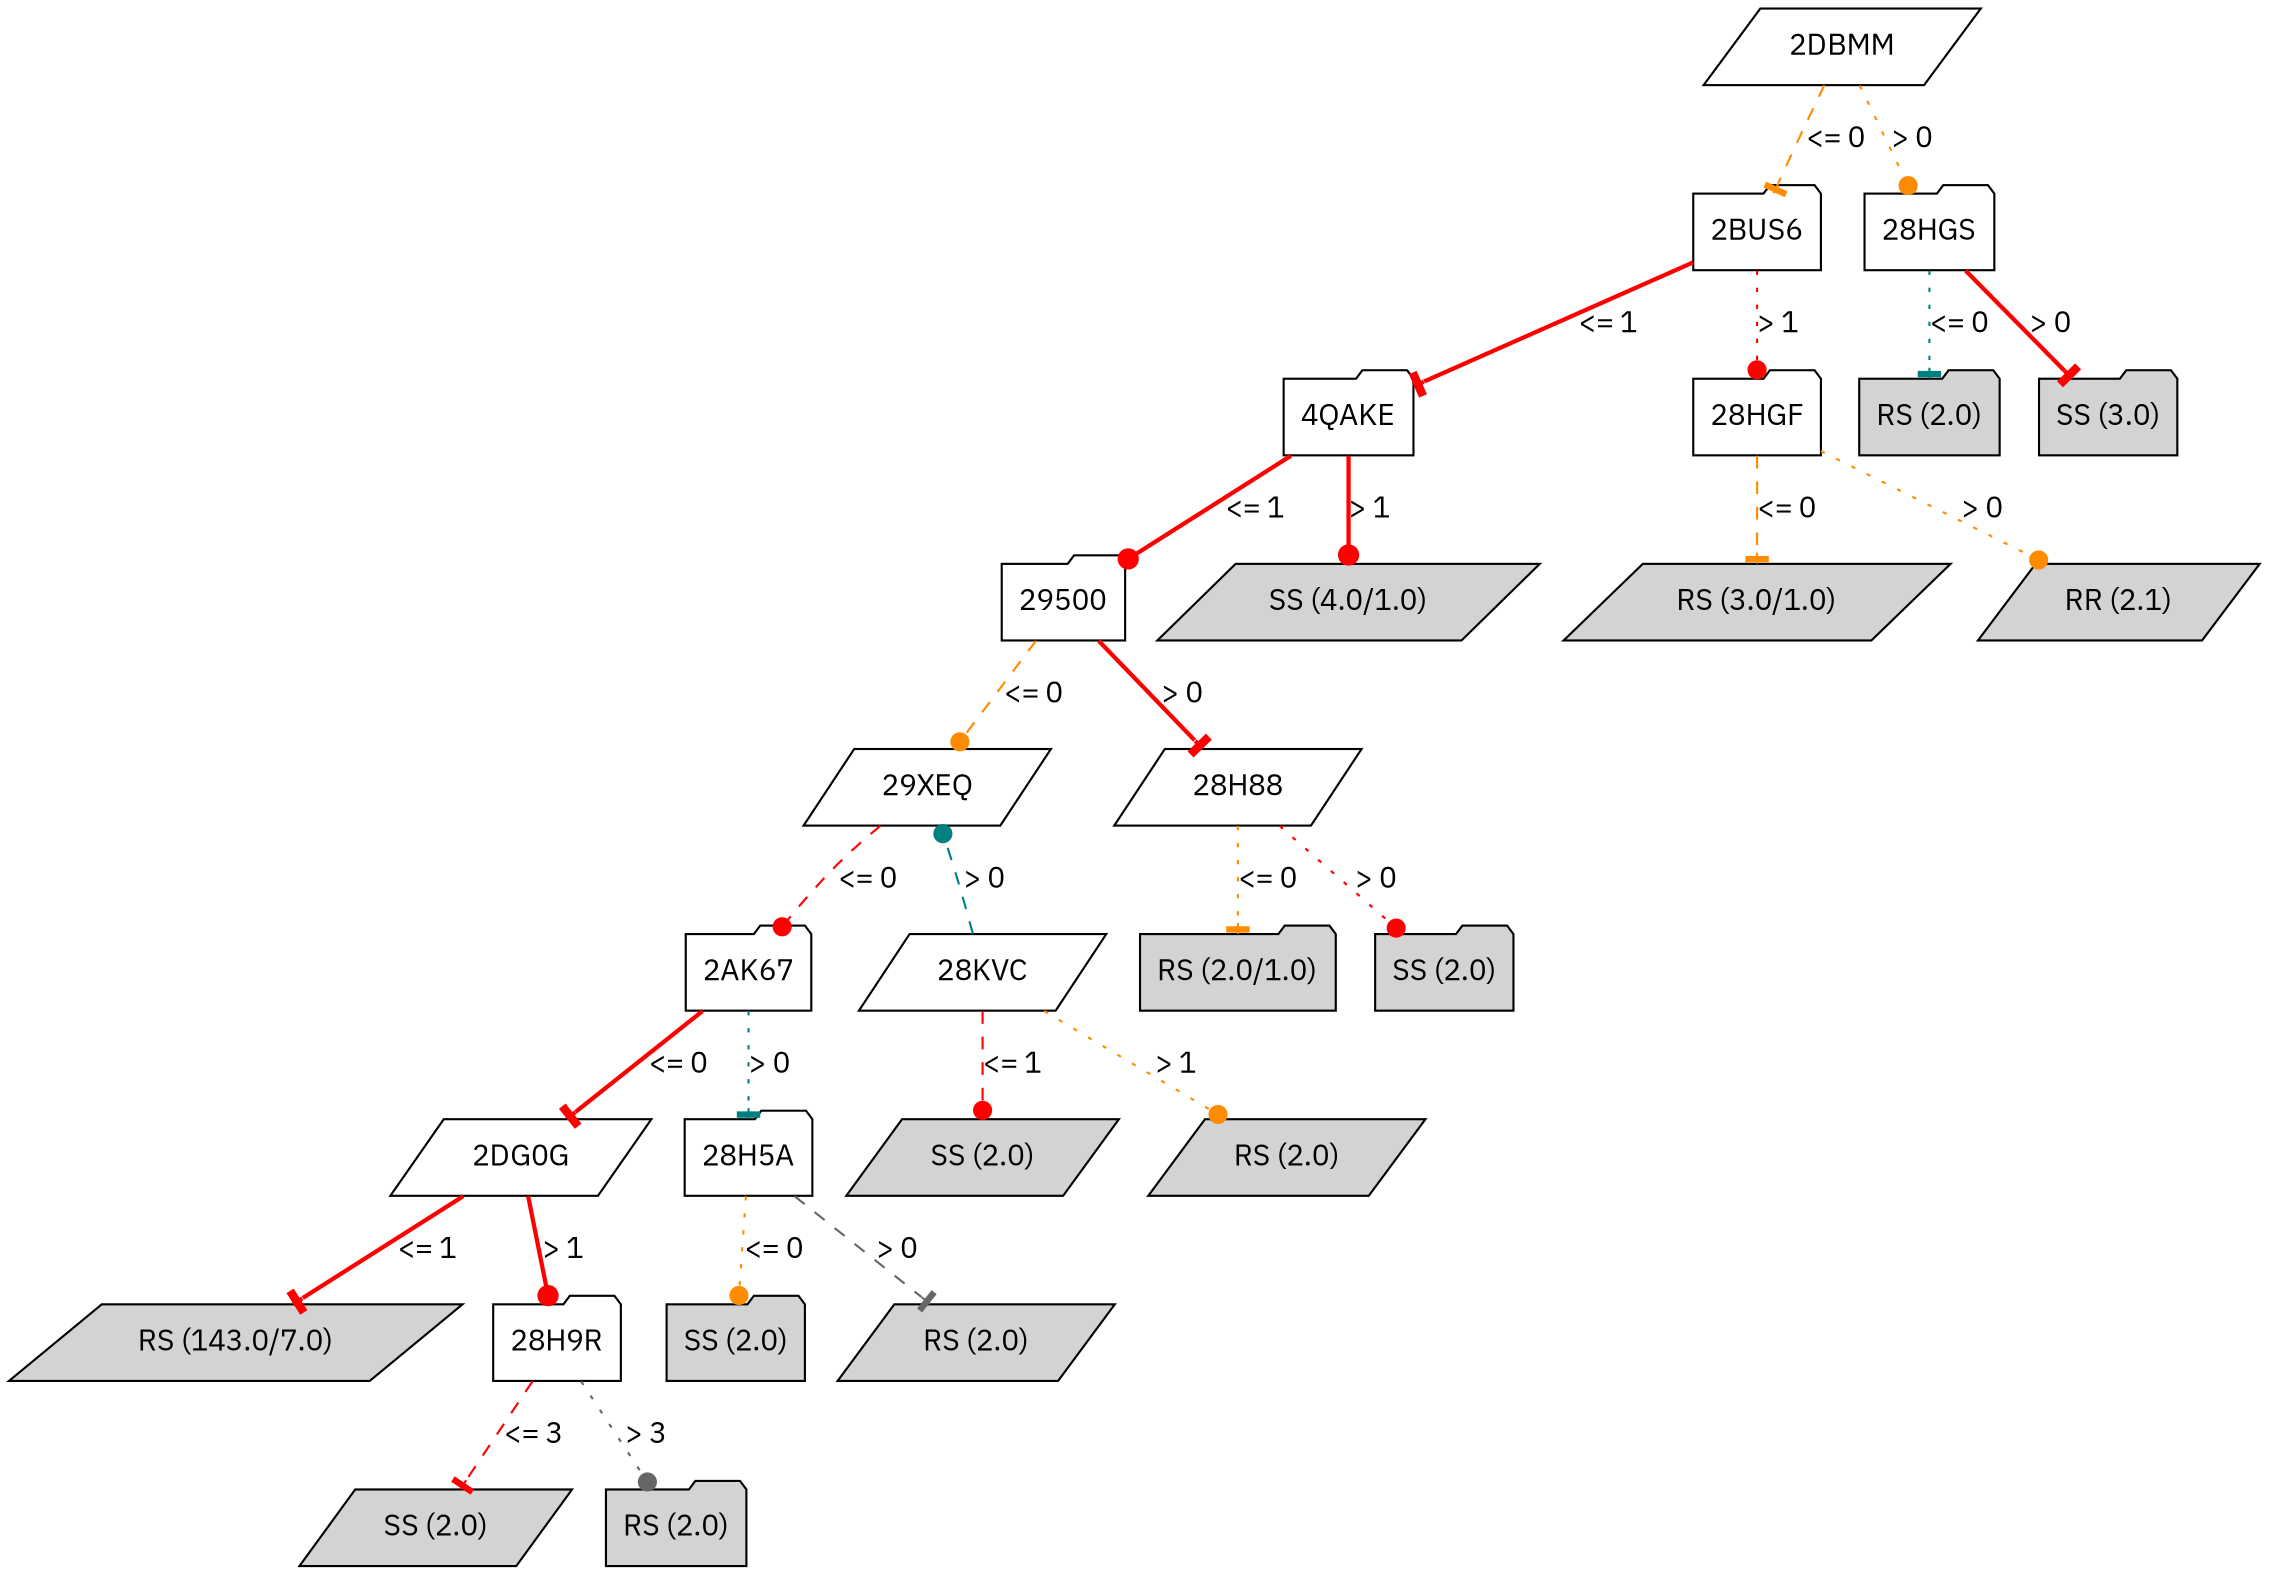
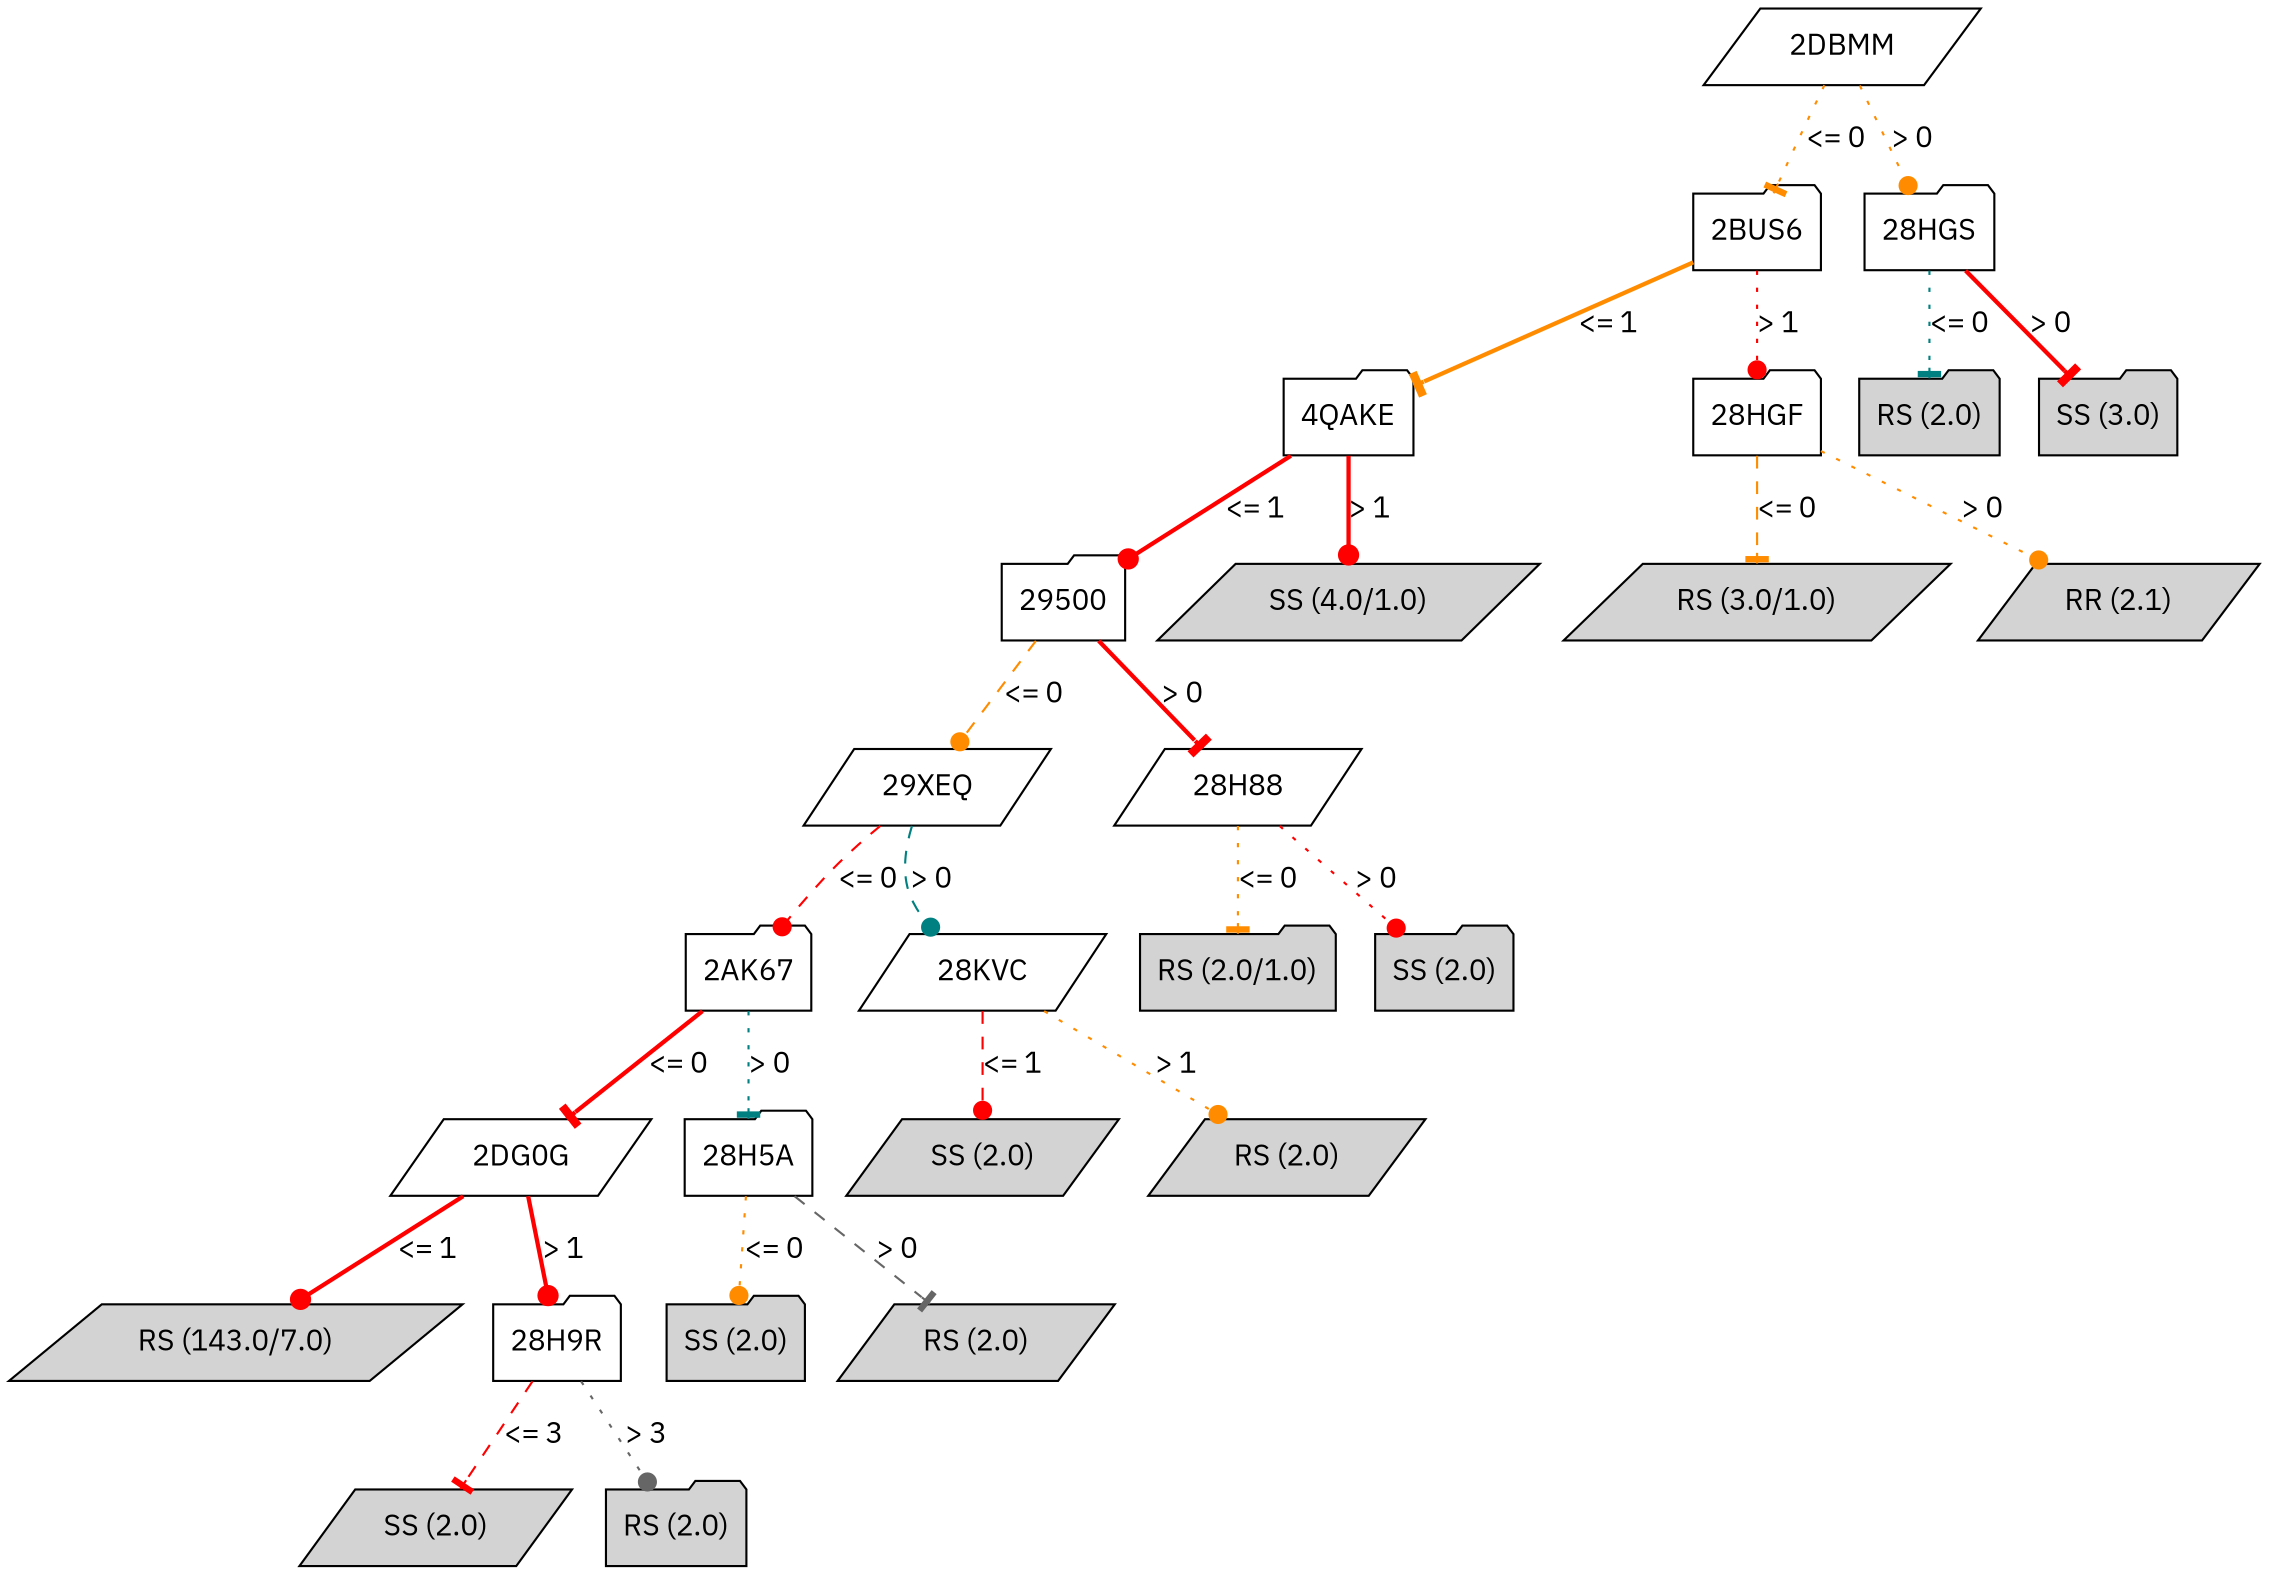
(1801, 134) -> (1801, 134)
(1559, 322) -> (1559, 322)
(960, 888) -> (906, 875)
(383, 1247) -> (383, 1247)
